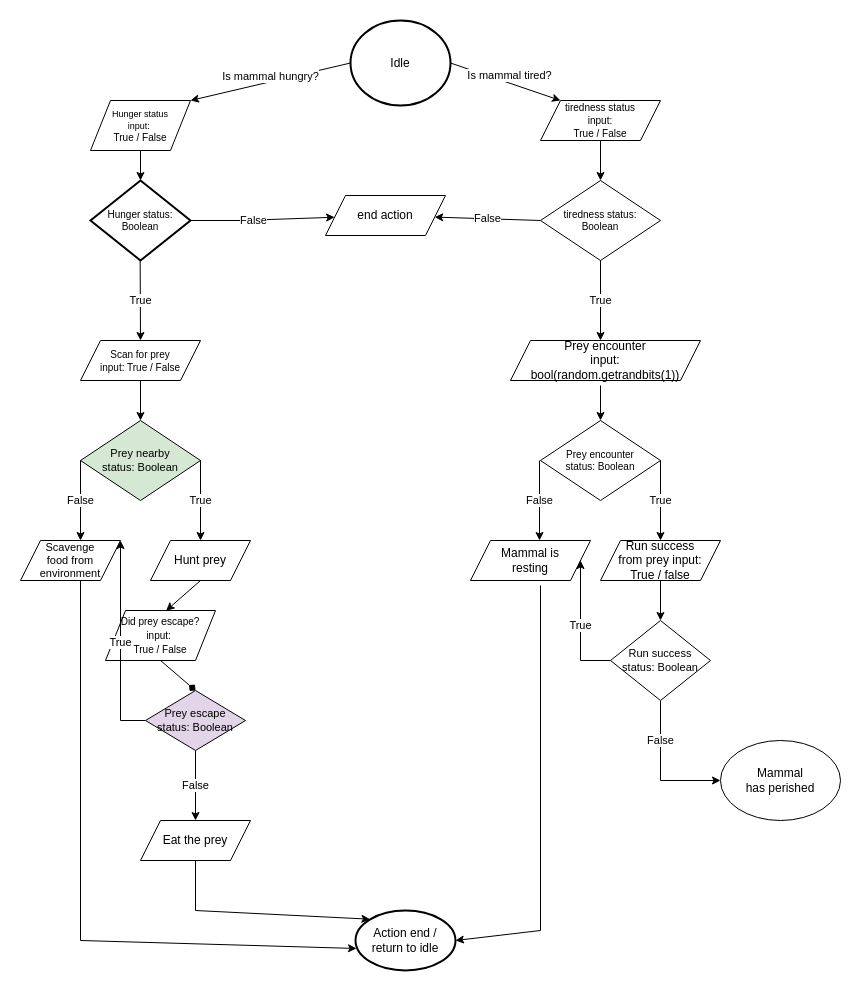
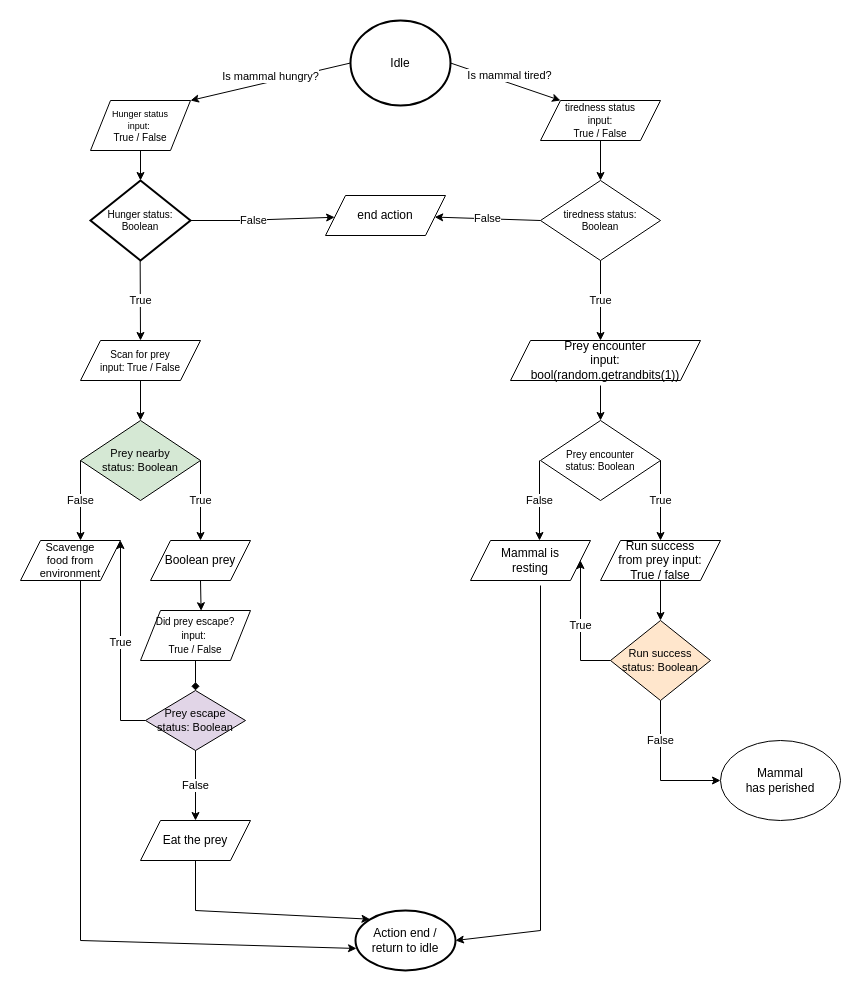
(201, 561) -> (201, 561)
(161, 636) -> (196, 636)
(661, 661) -> (661, 661)
